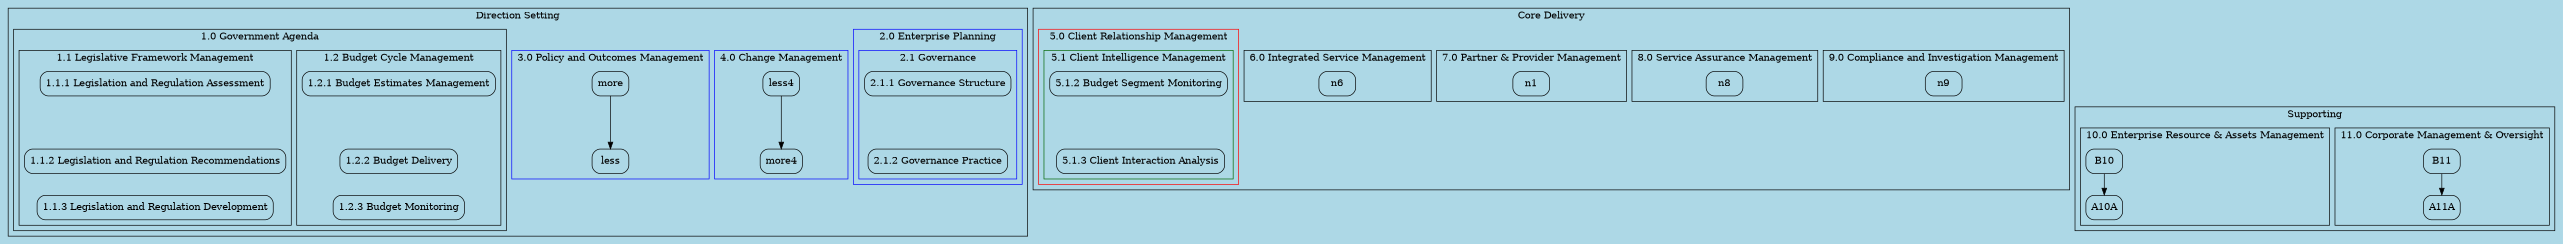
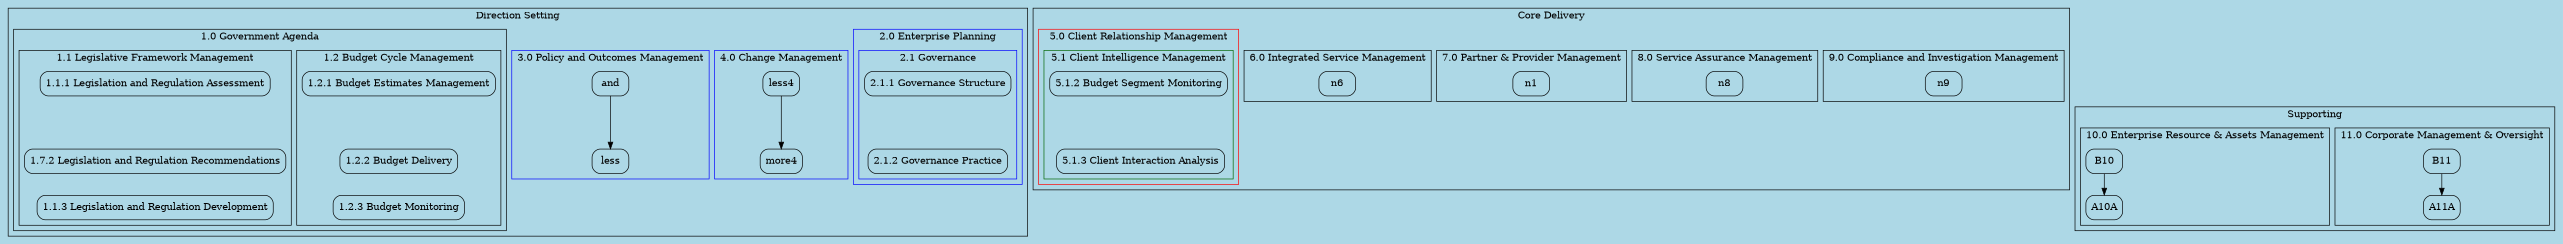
(610, 84) -> (610, 84)
(155, 161) -> (155, 161)
